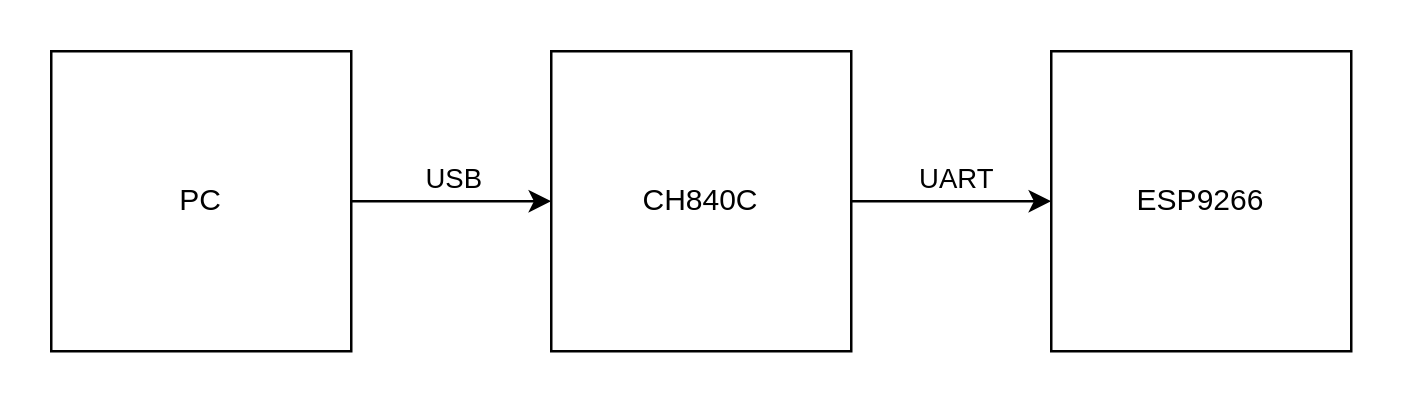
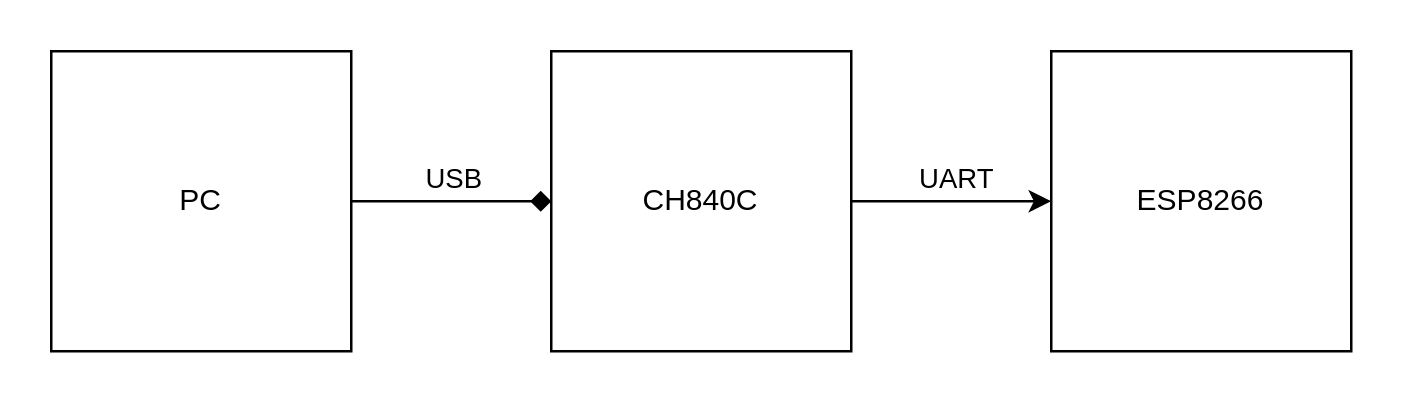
(532, 201) -> (531, 201)
(1201, 201) -> (1201, 201)
